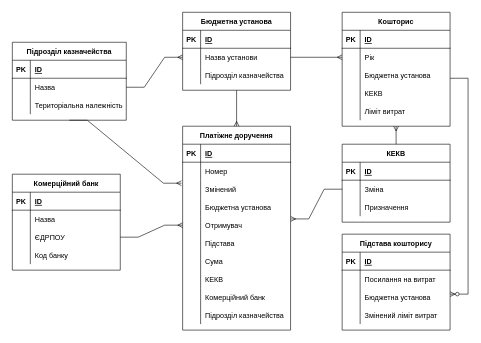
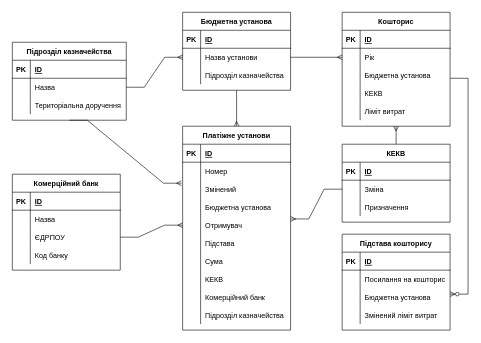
(82, 106) -> (80, 106)
(236, 136) -> (236, 136)
(401, 280) -> (405, 280)
